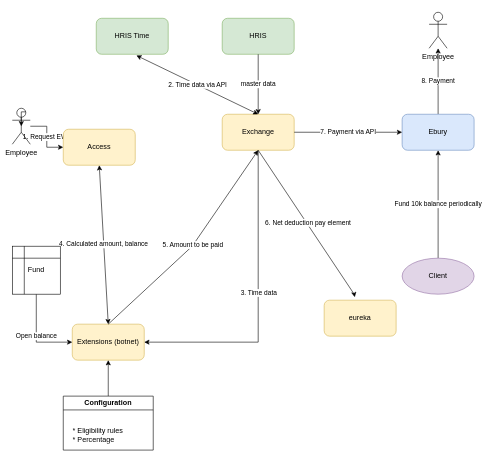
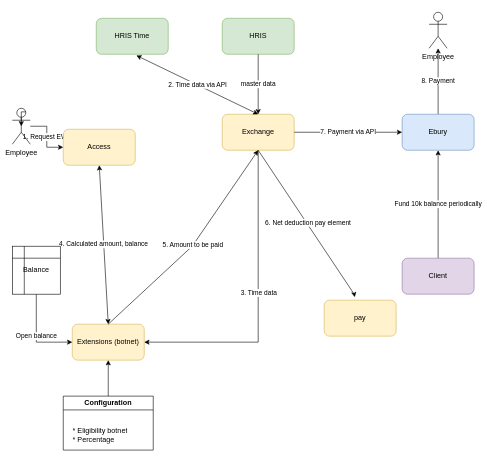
(36, 270) -> (36, 270)
(438, 276) -> (438, 276)
(360, 318) -> (360, 318)
(103, 435) -> (106, 435)
